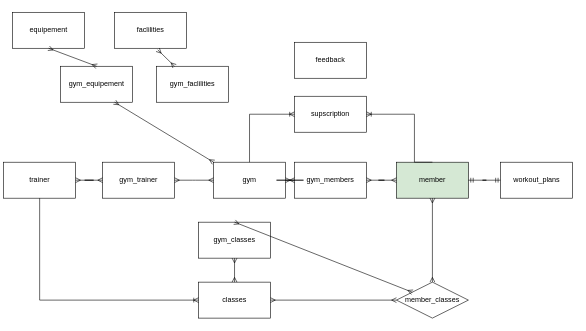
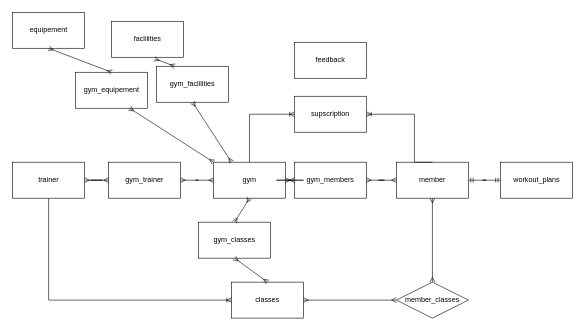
(150, 30) -> (147, 39)
(96, 84) -> (111, 90)
none -> (212, 133)
(39, 180) -> (48, 180)
(138, 180) -> (144, 180)
(432, 180) -> (432, 180)
(323, 257) -> (242, 210)
(234, 300) -> (267, 300)
